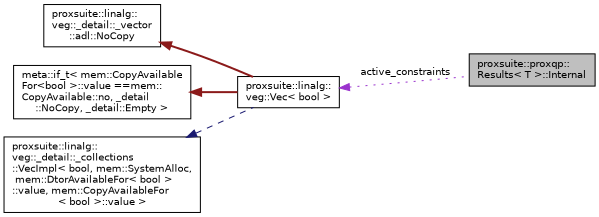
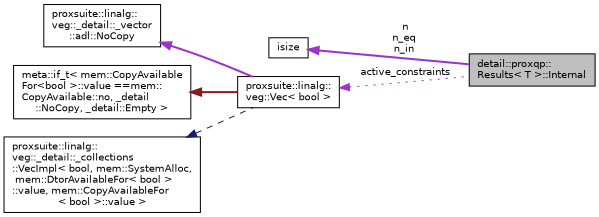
none -> (288, 48)
(212, 60) -> (212, 60)
(532, 70) -> (532, 70)
